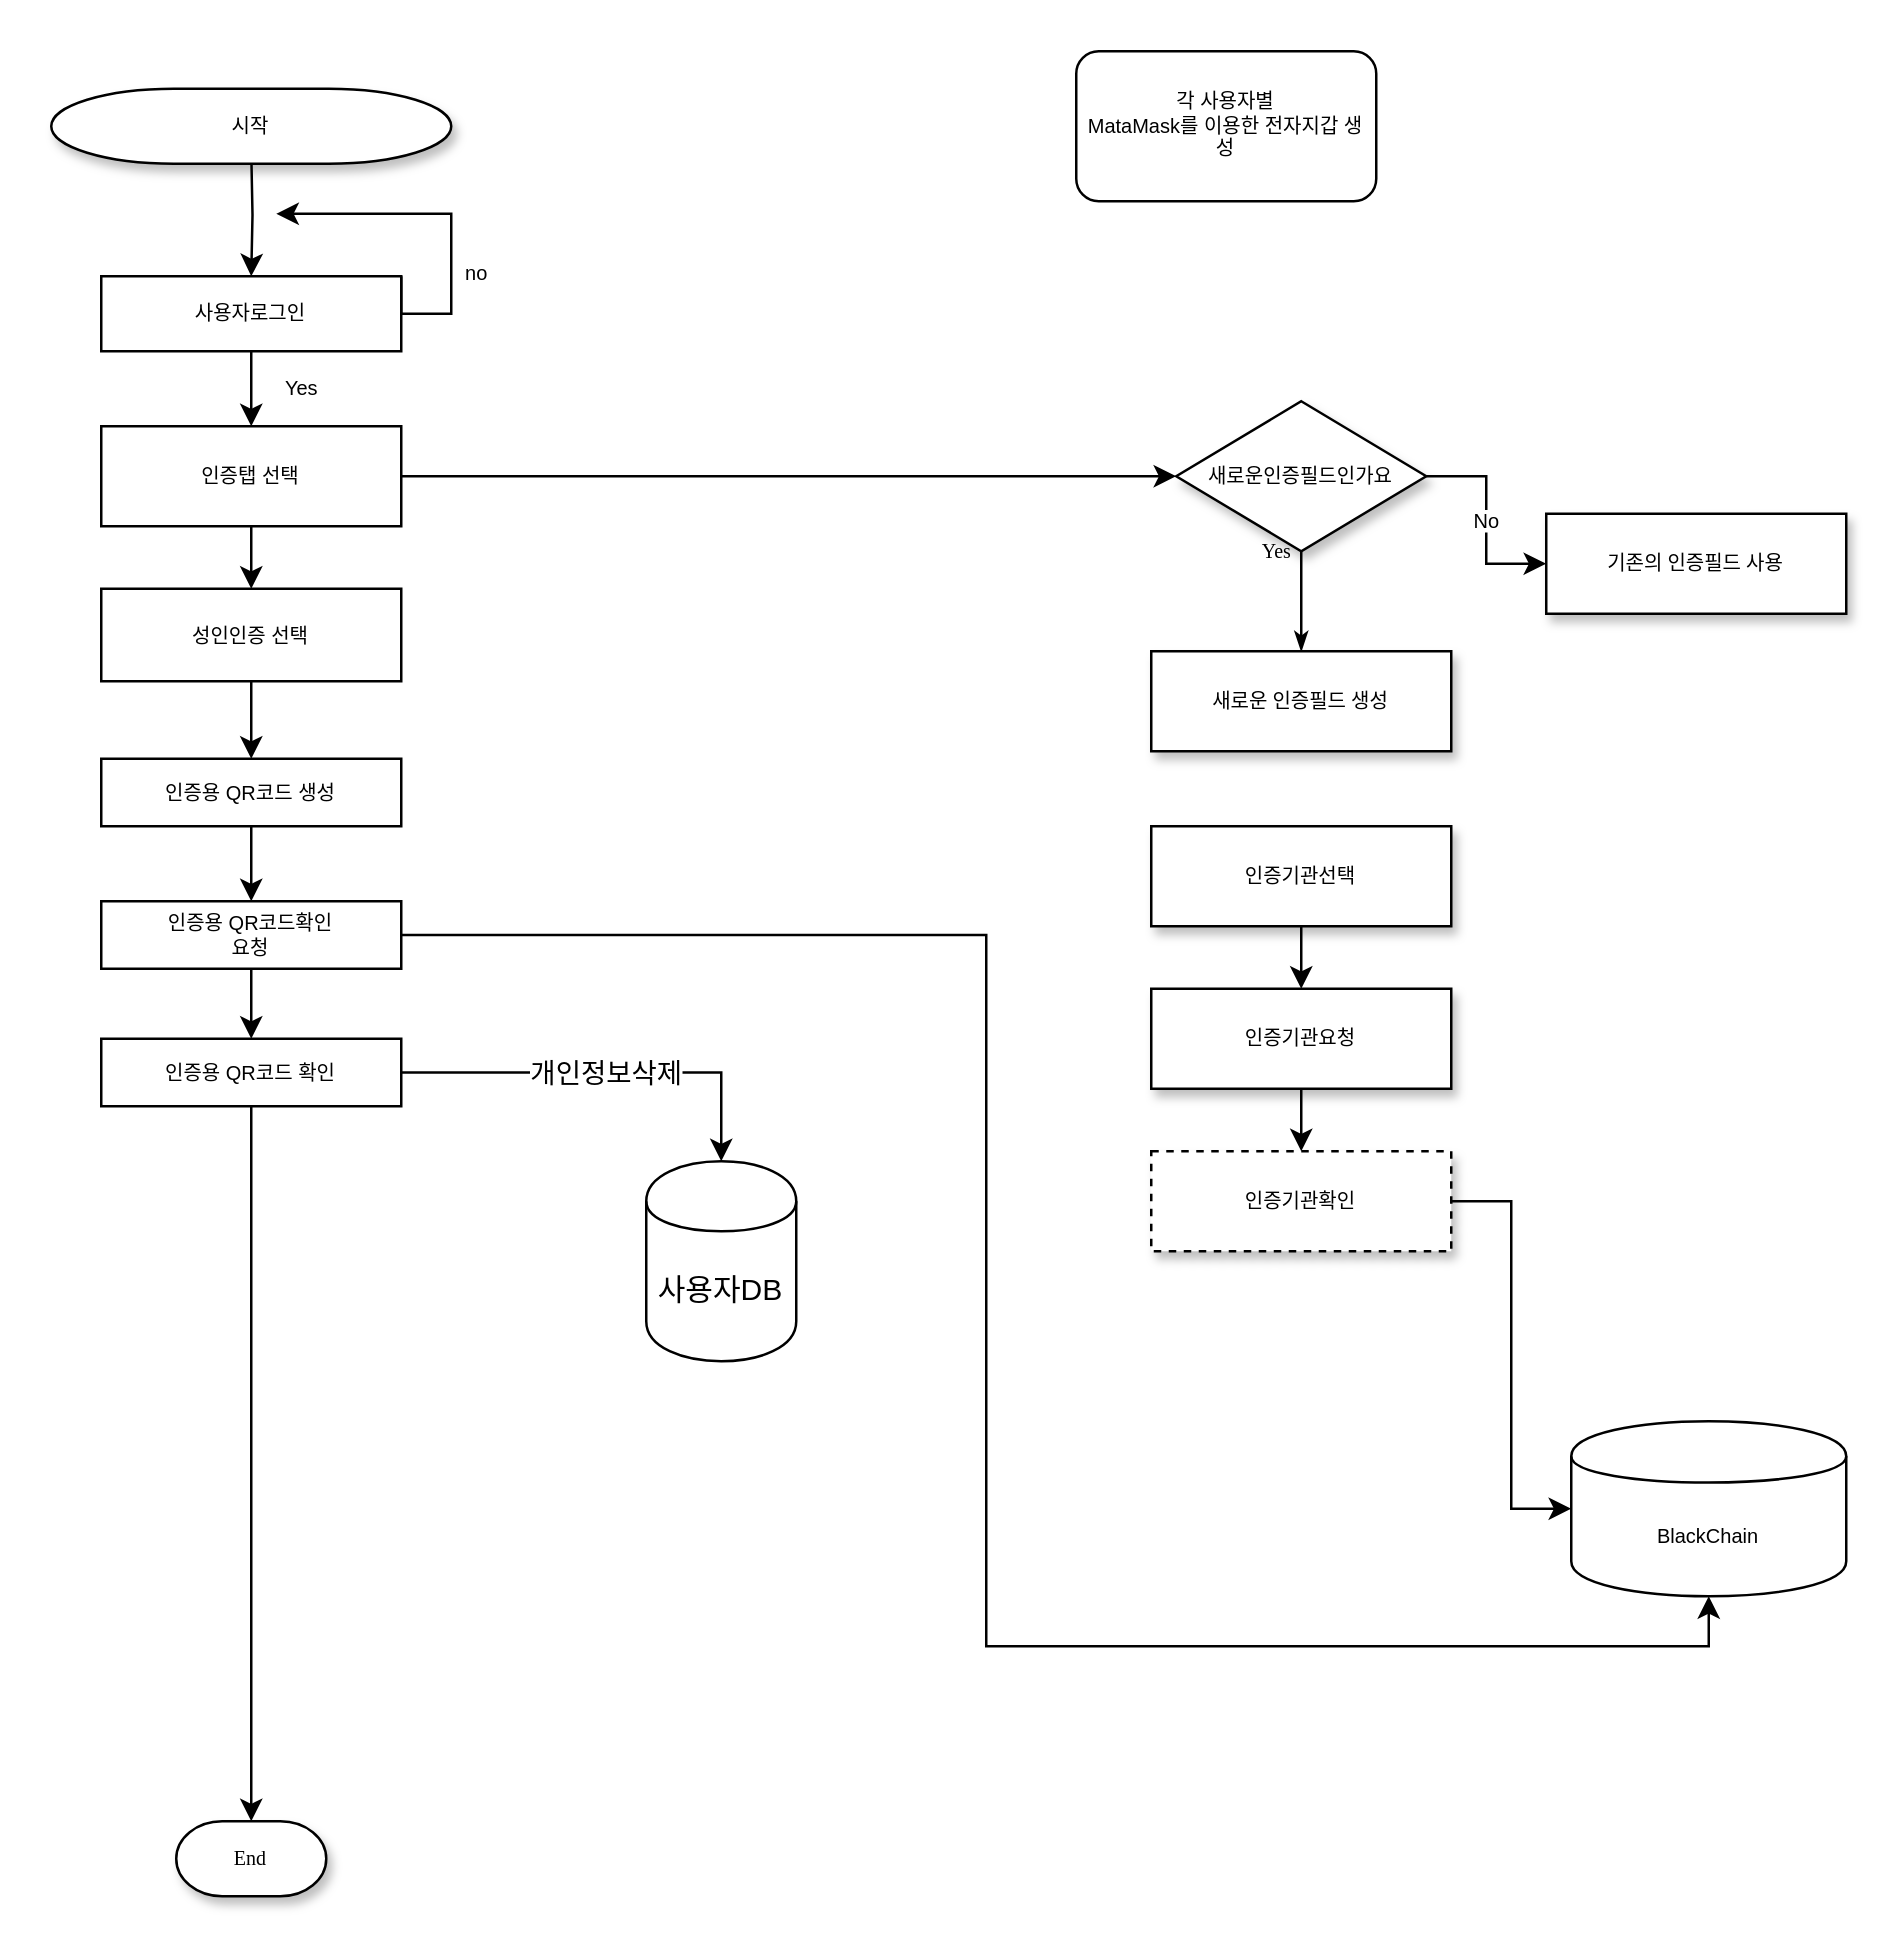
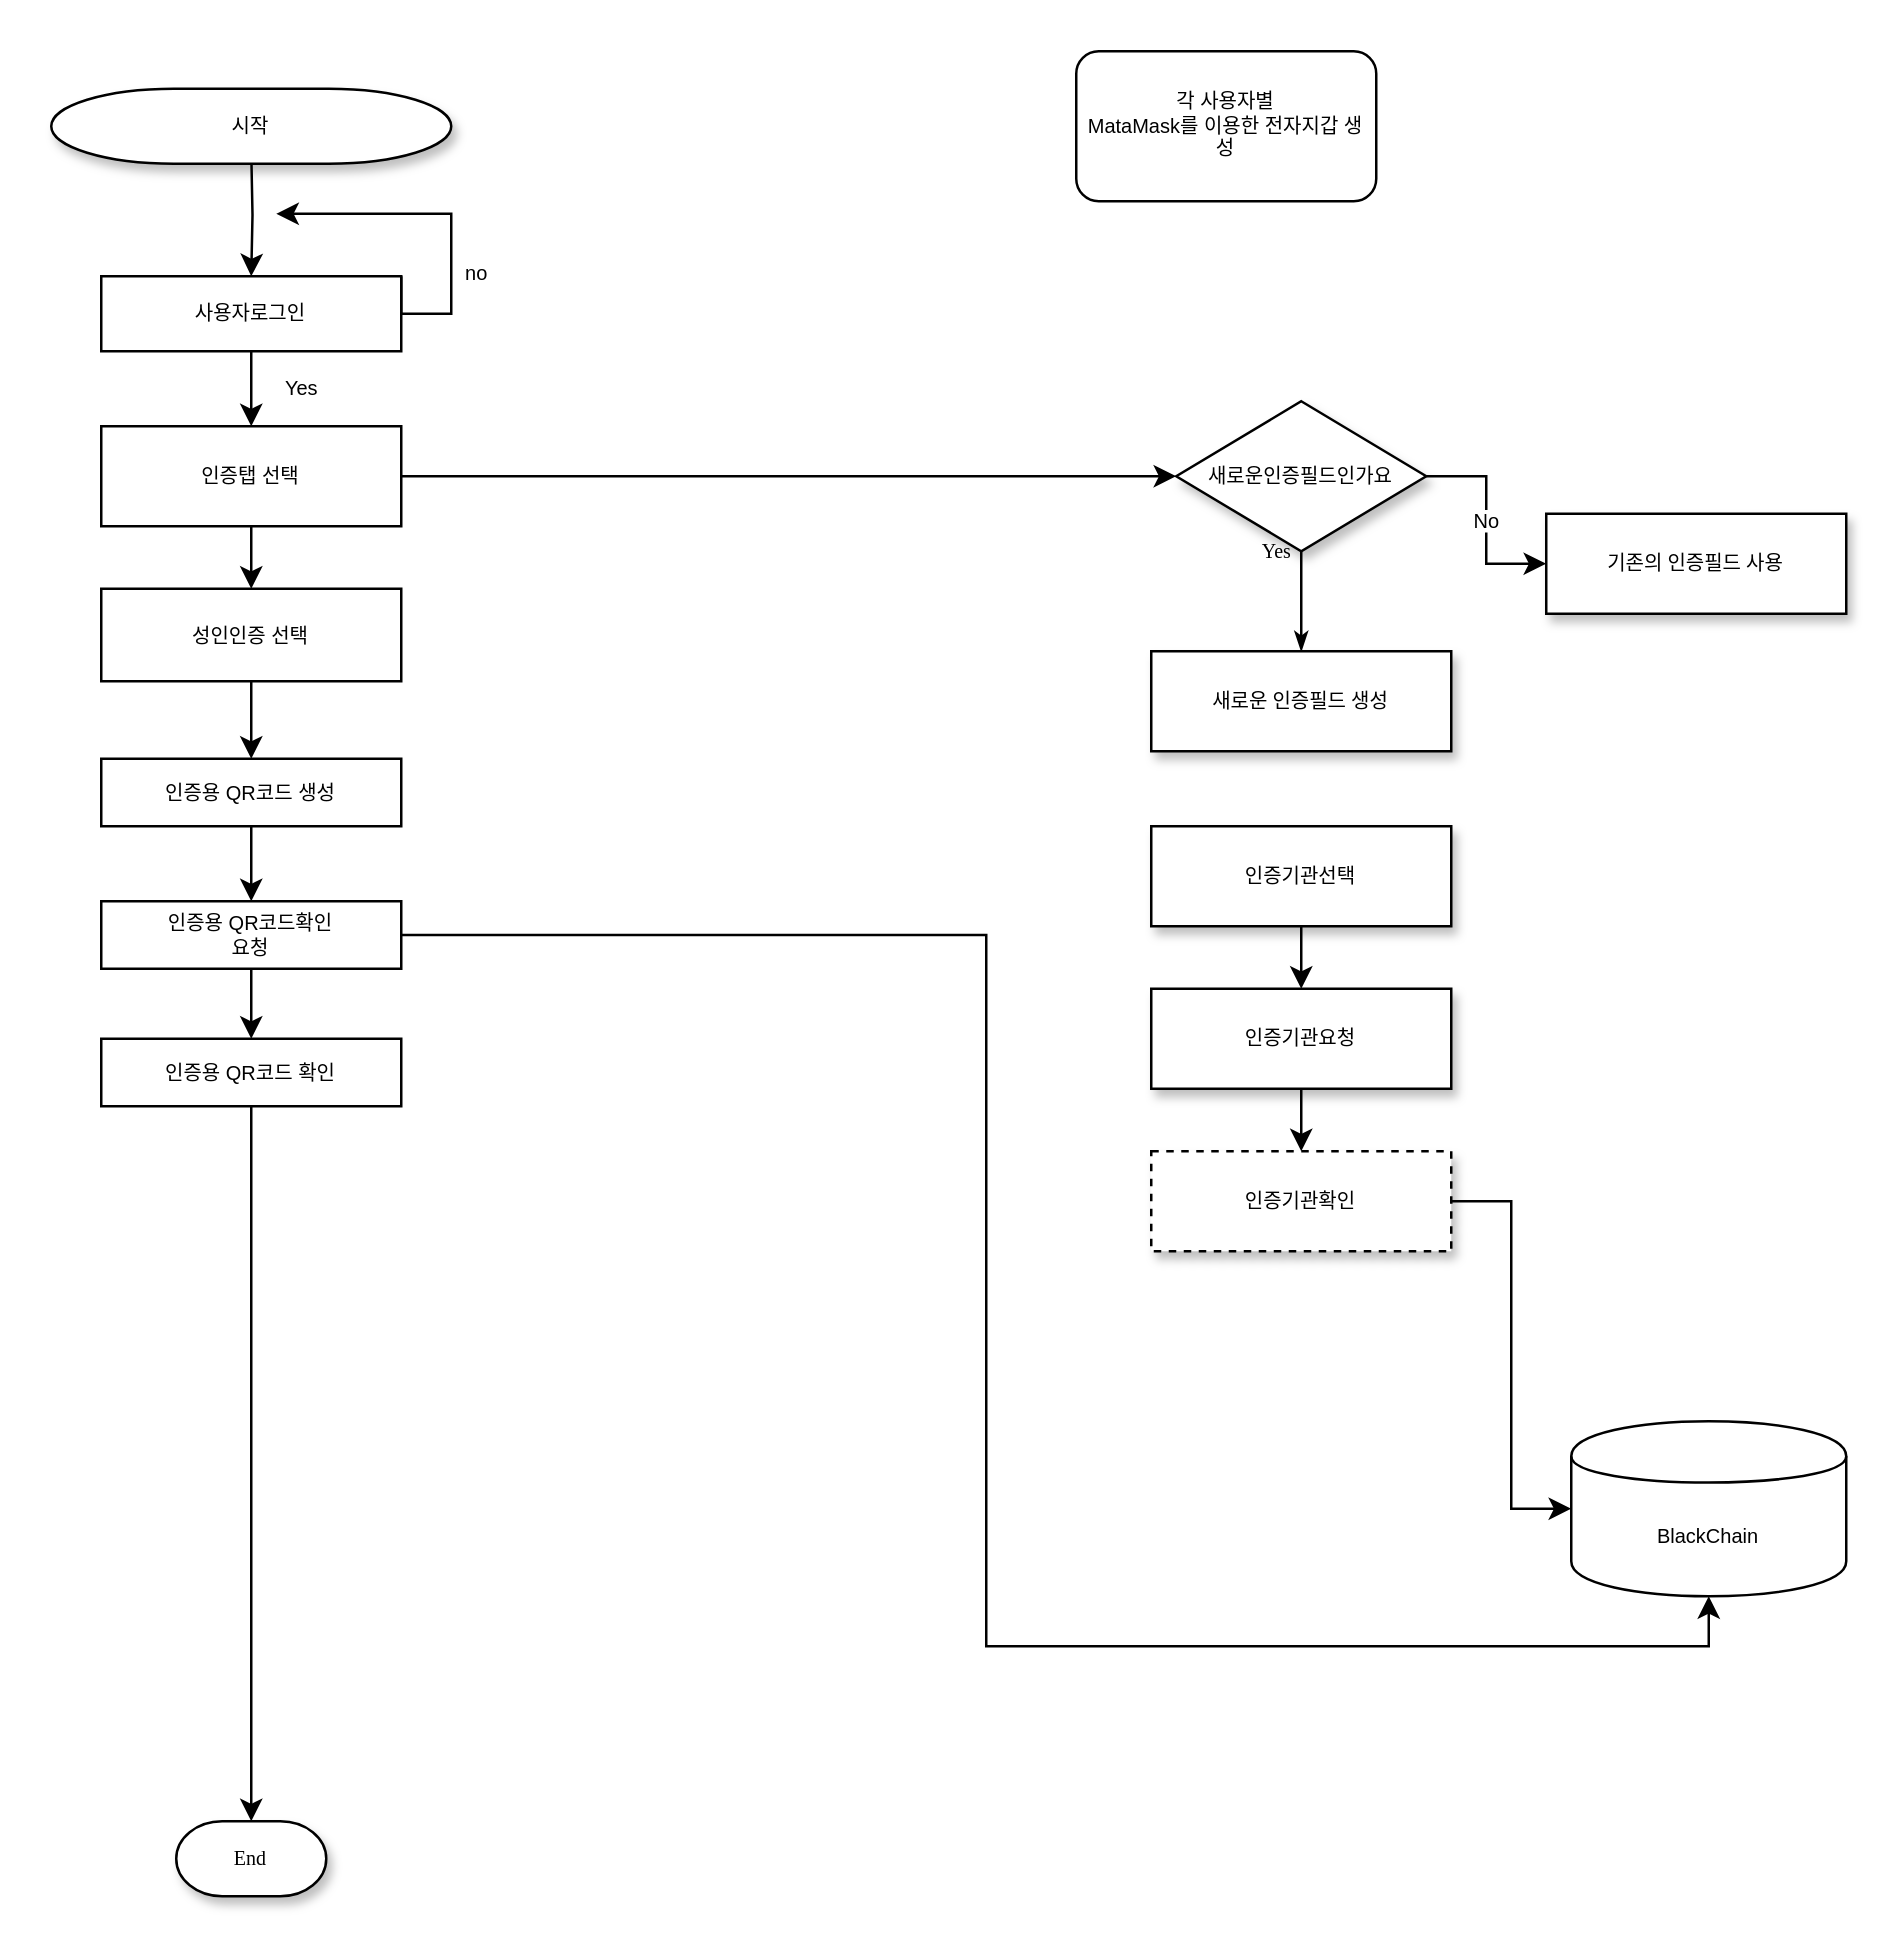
(597, 1073) -> none
(721, 1261) -> none
